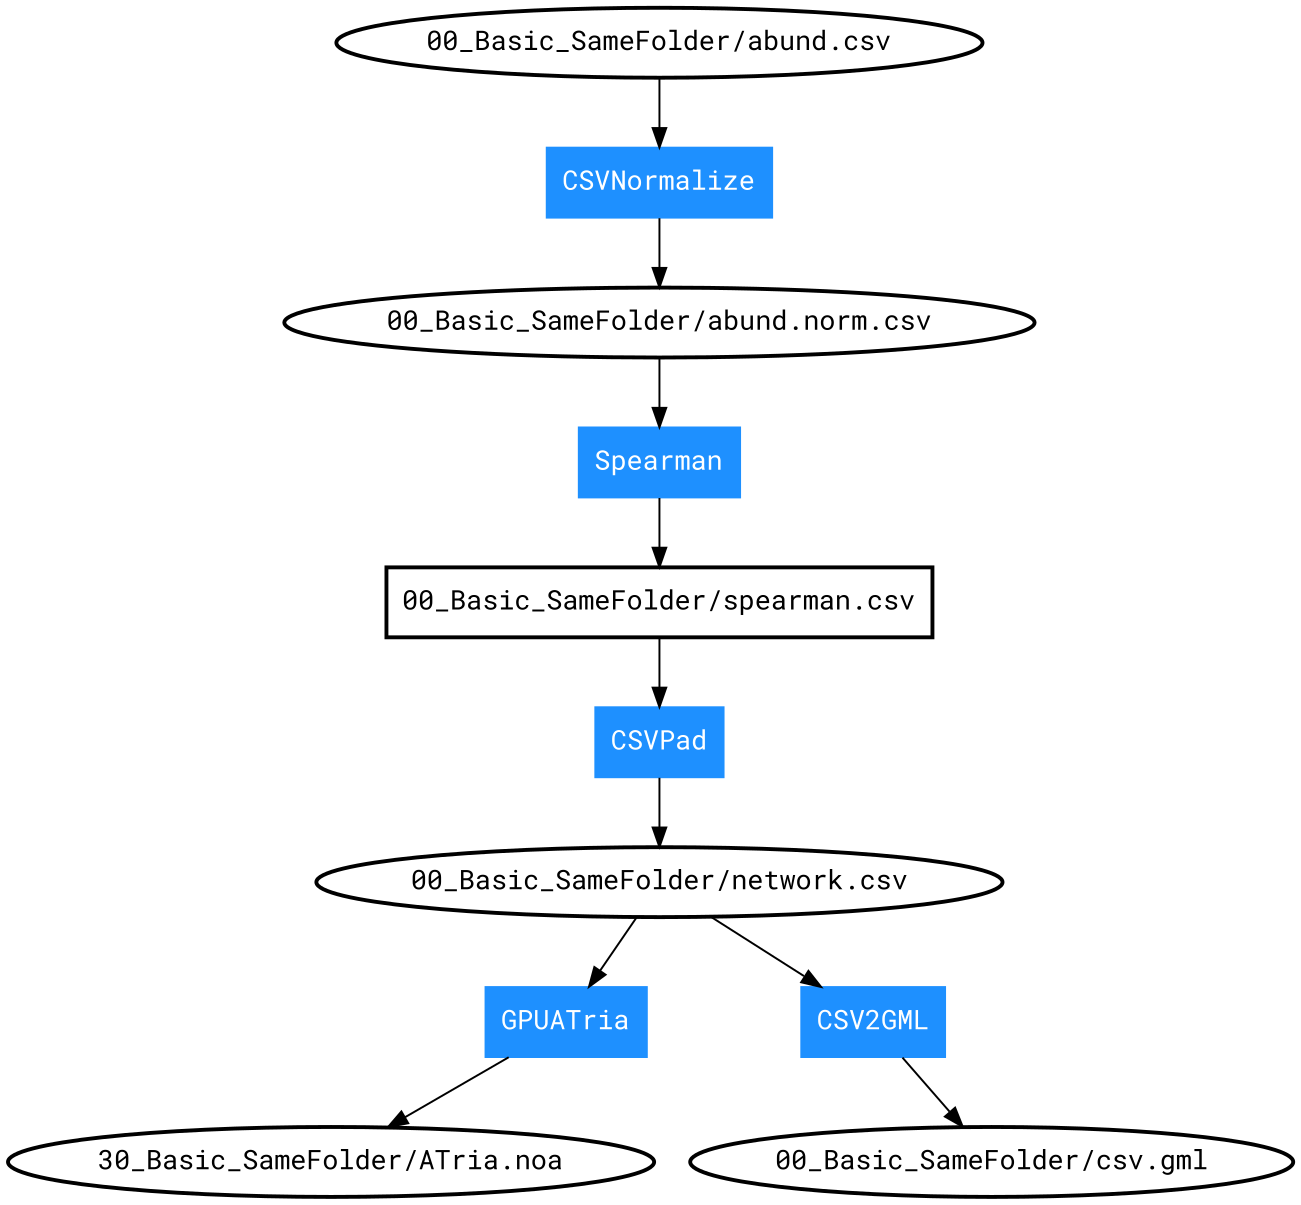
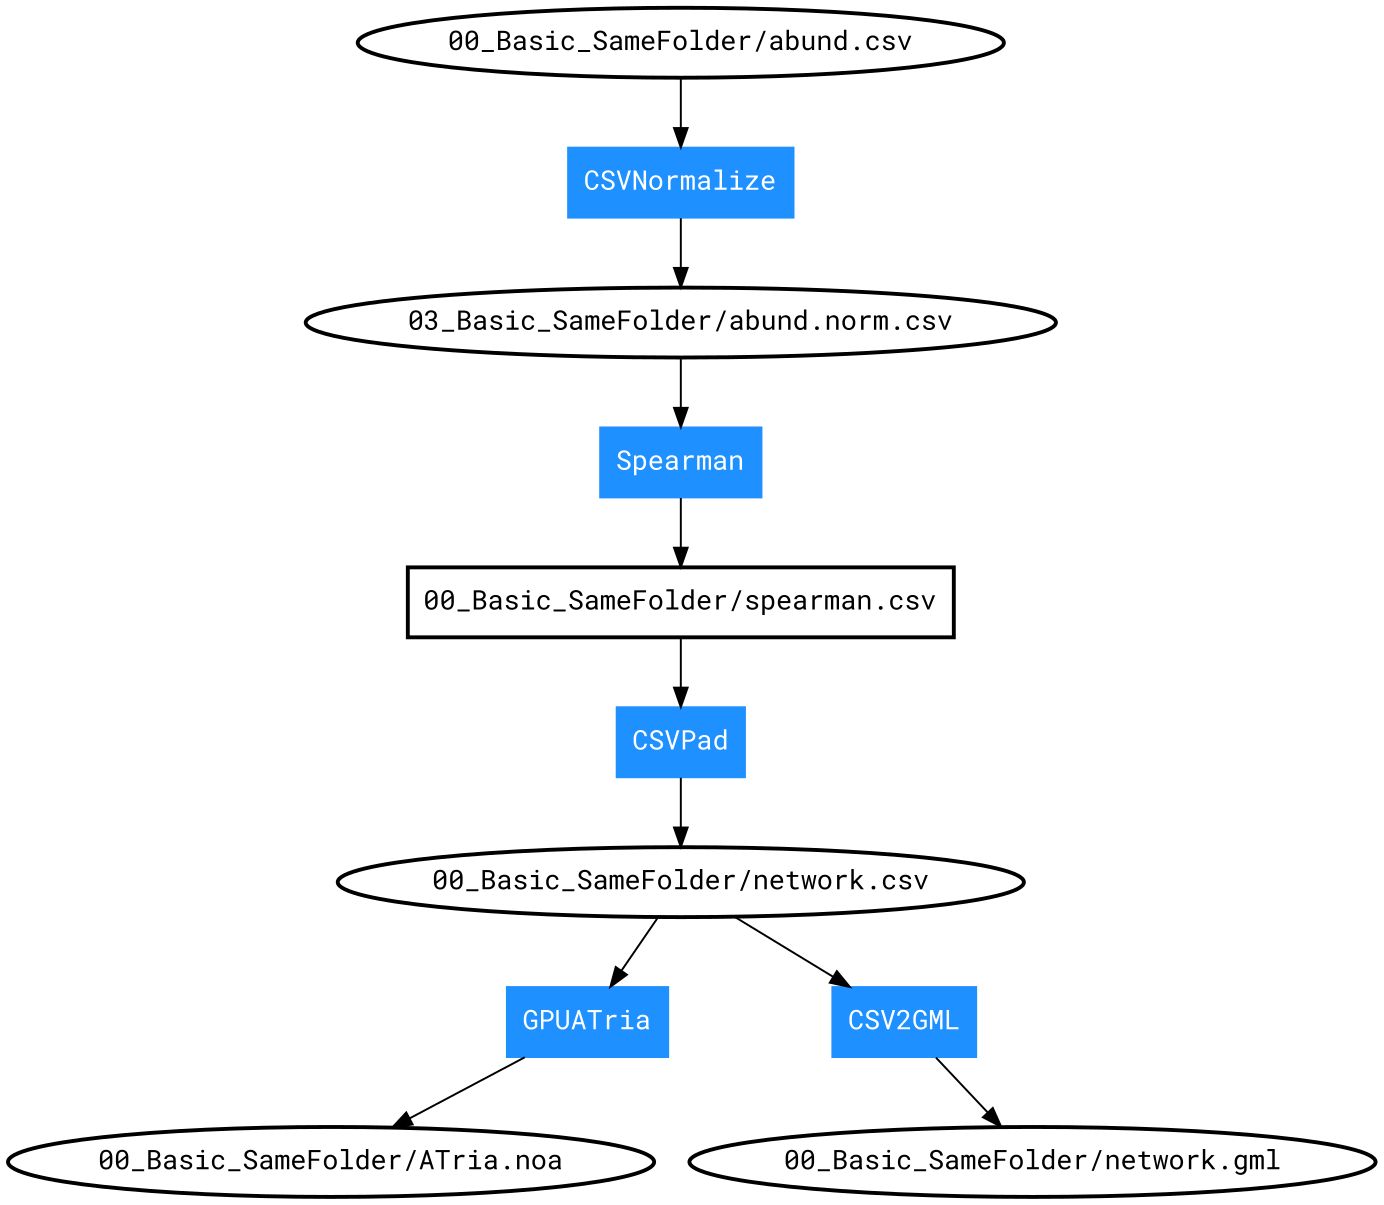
(659, 323) -> (681, 323)
(331, 1162) -> (331, 1162)
(992, 1162) -> (1033, 1162)
